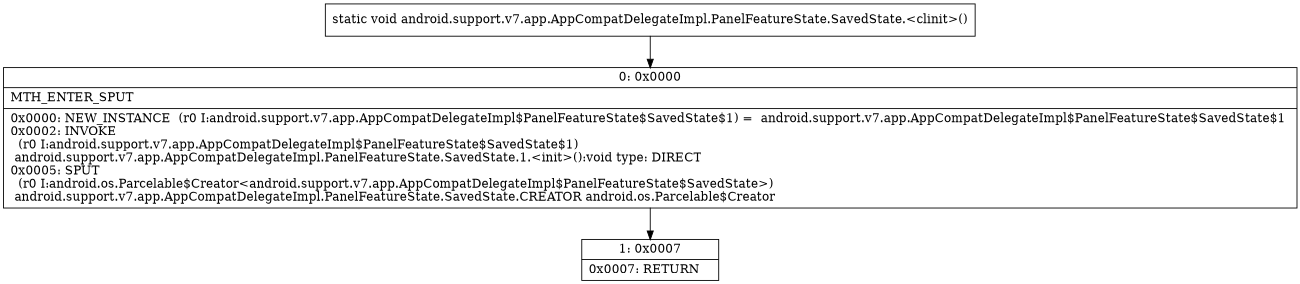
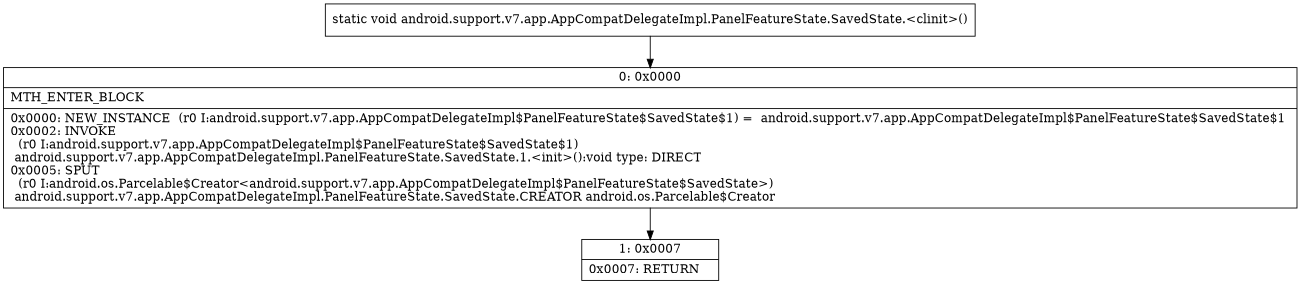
(72, 98) -> (78, 98)
